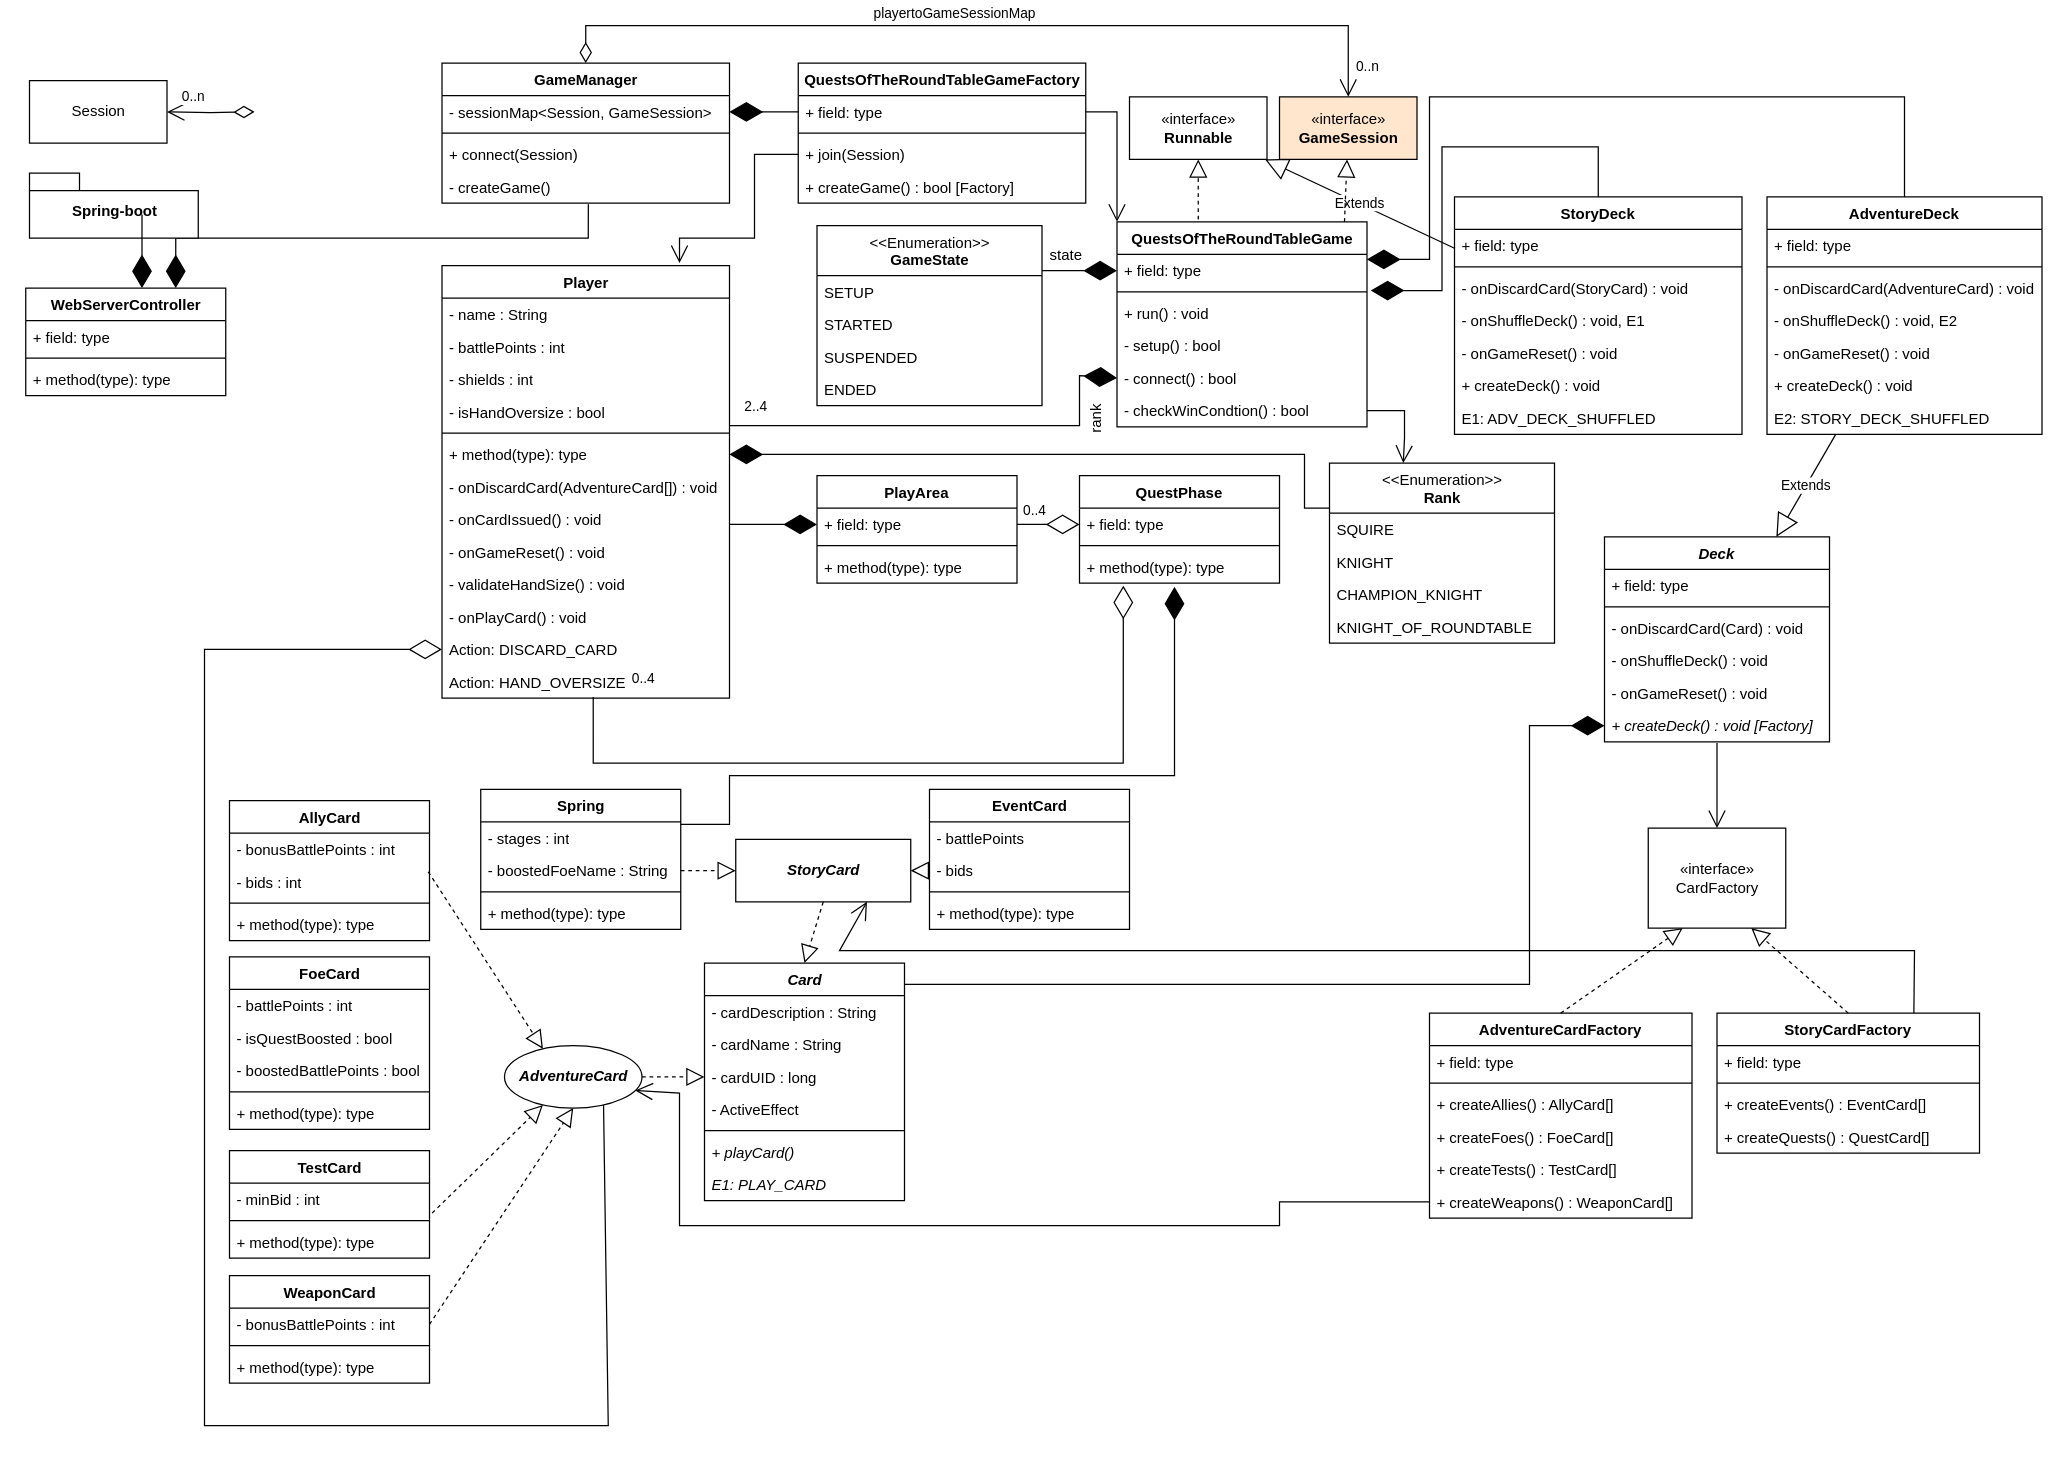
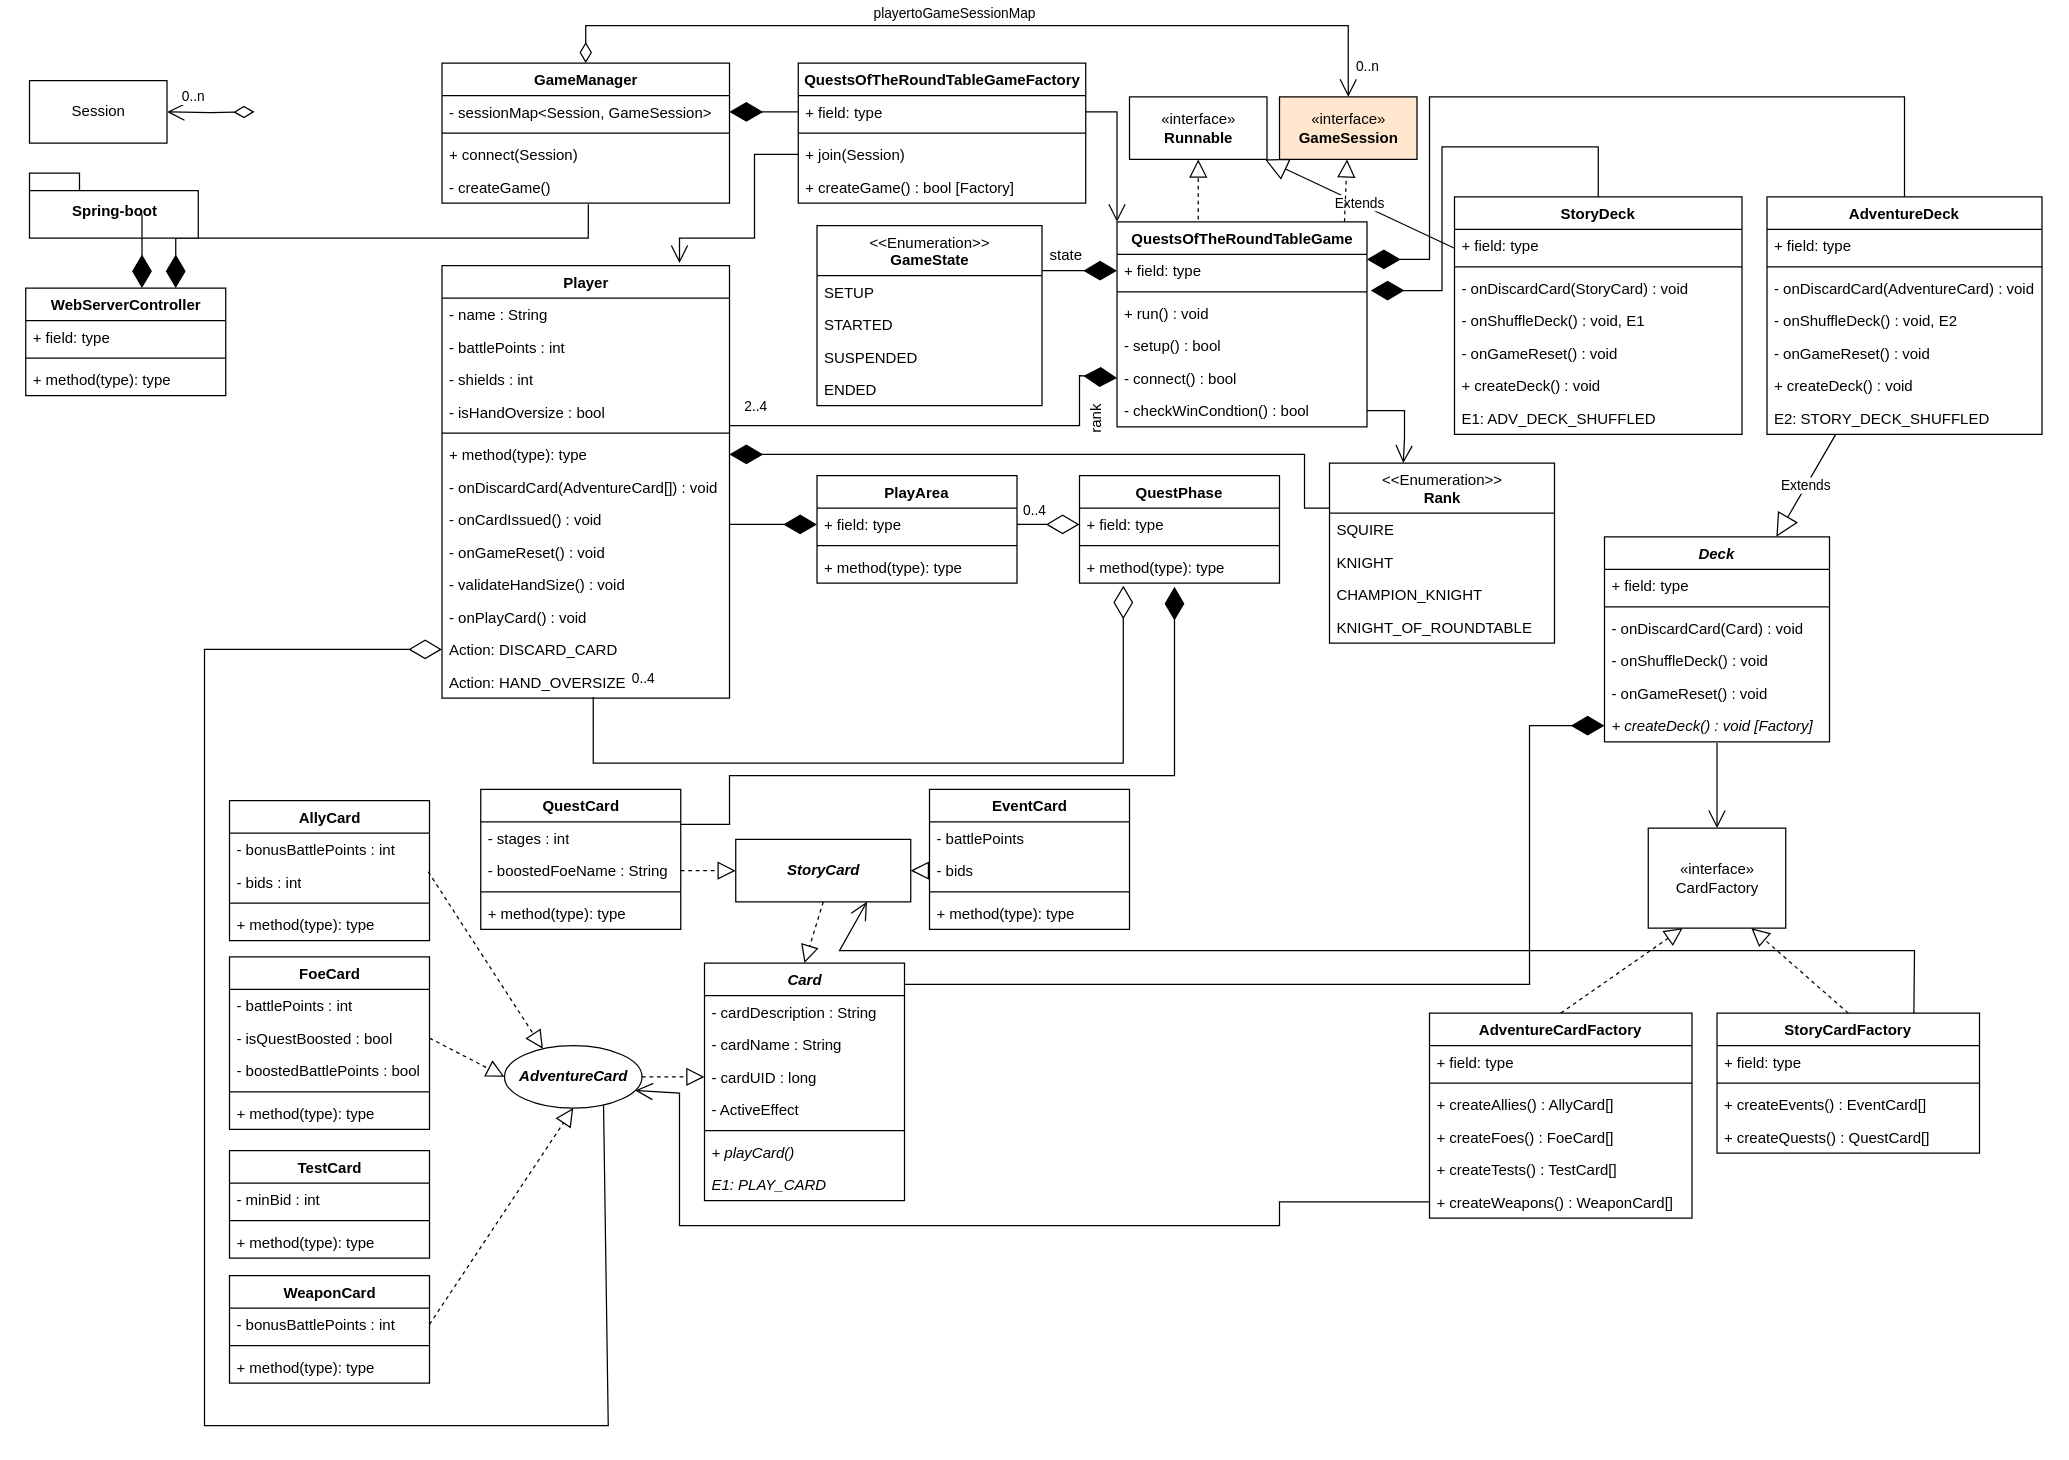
(581, 807) -> (581, 807)
none -> (460, 1054)
(481, 1166) -> none
